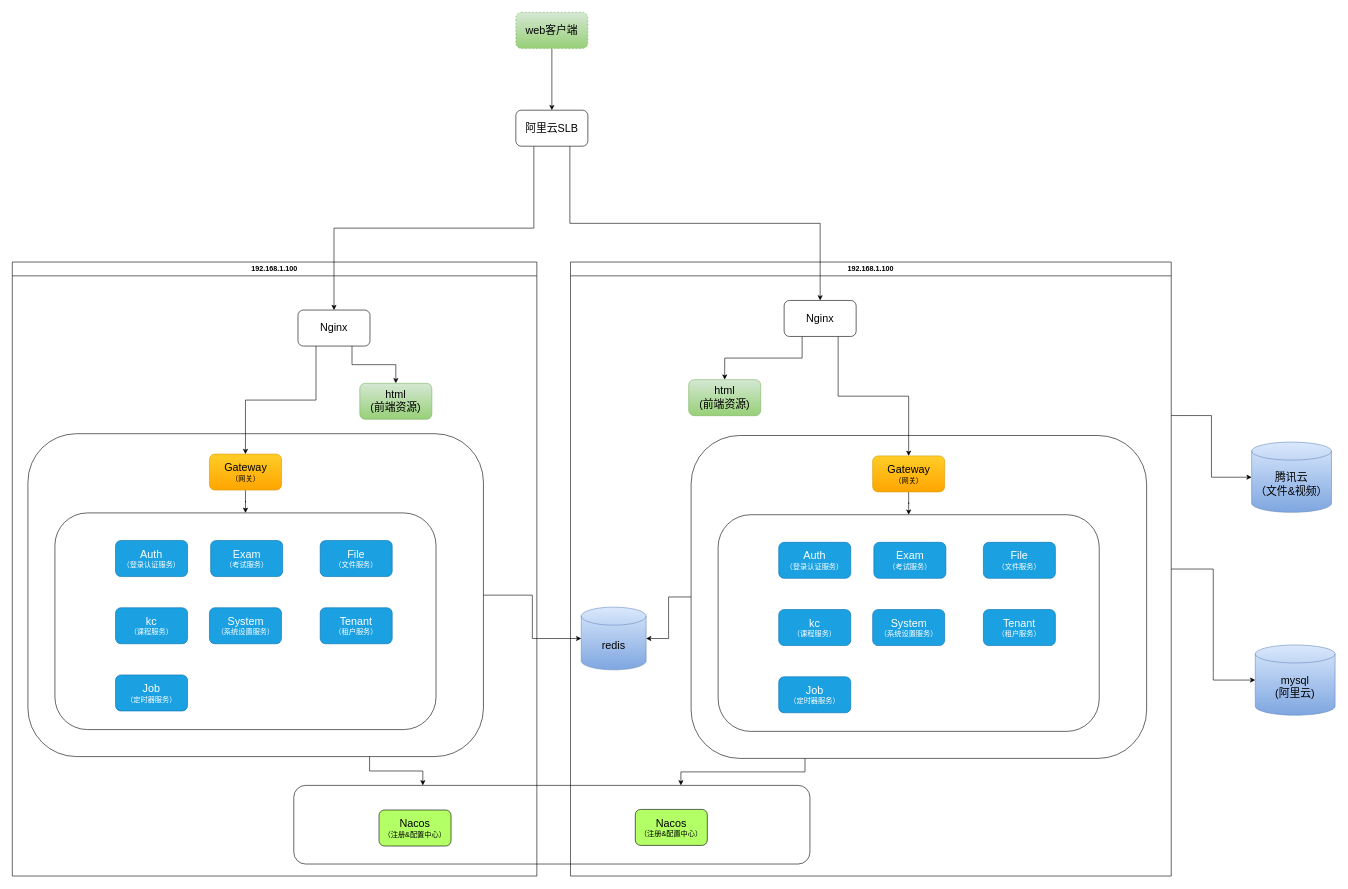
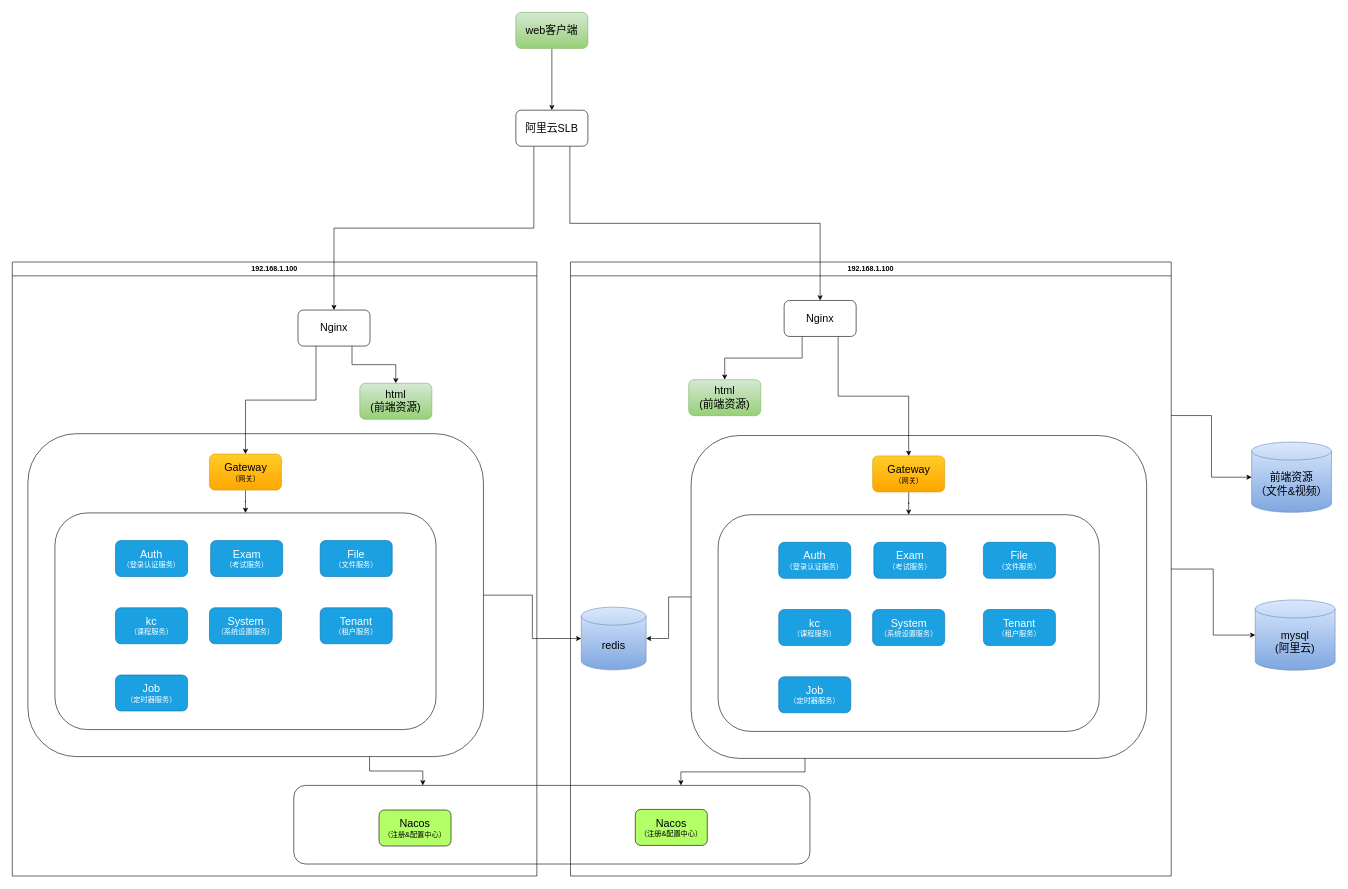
(552, 30) -> (552, 30)
(1291, 485) -> (1291, 485)
(1295, 680) -> (1295, 635)
